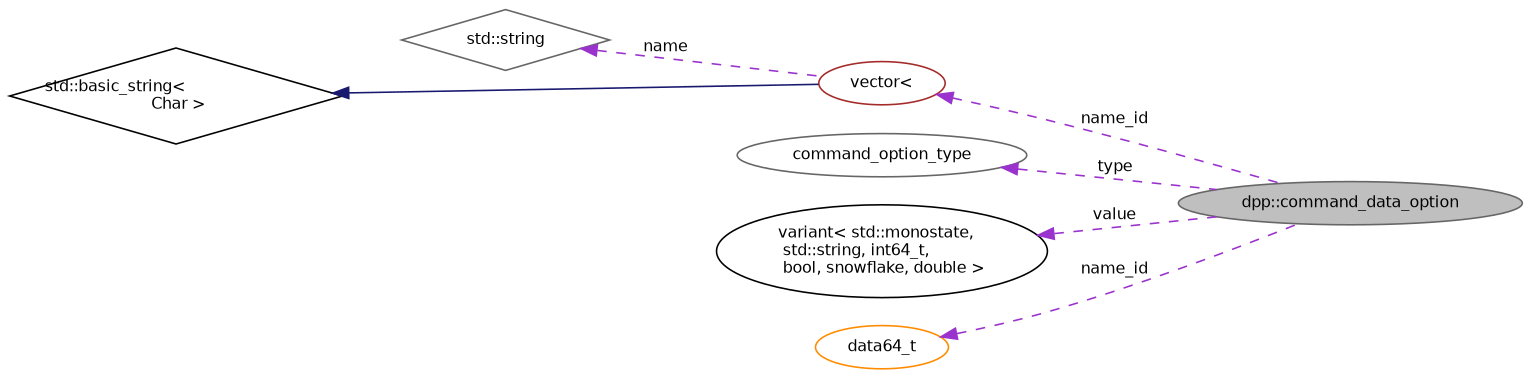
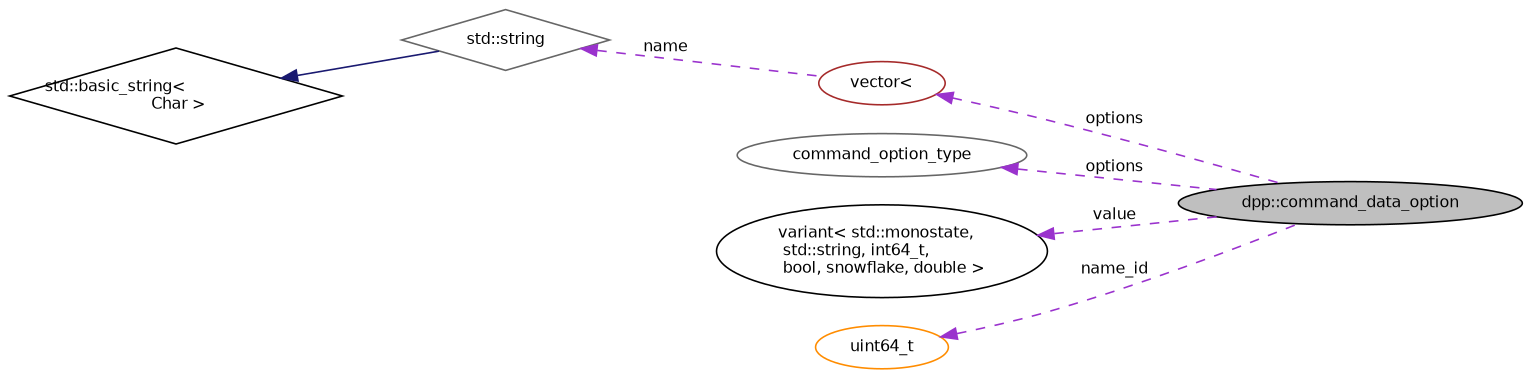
(584, 89) -> (368, 63)
(1113, 119) -> (1113, 119)
(1113, 167) -> (1113, 167)
(1350, 203) -> (1350, 203)
(882, 347) -> (882, 347)
